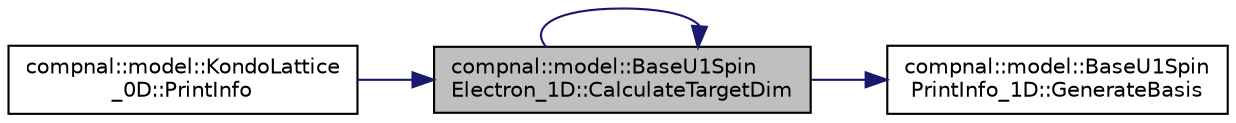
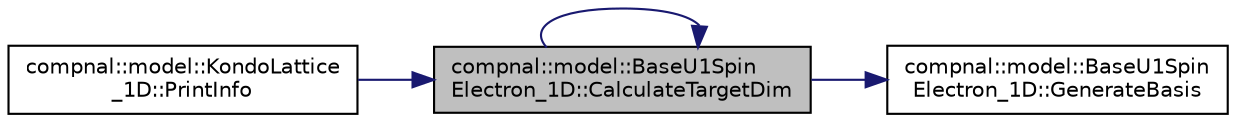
(183, 80) -> (183, 80)
(1058, 80) -> (1058, 80)
